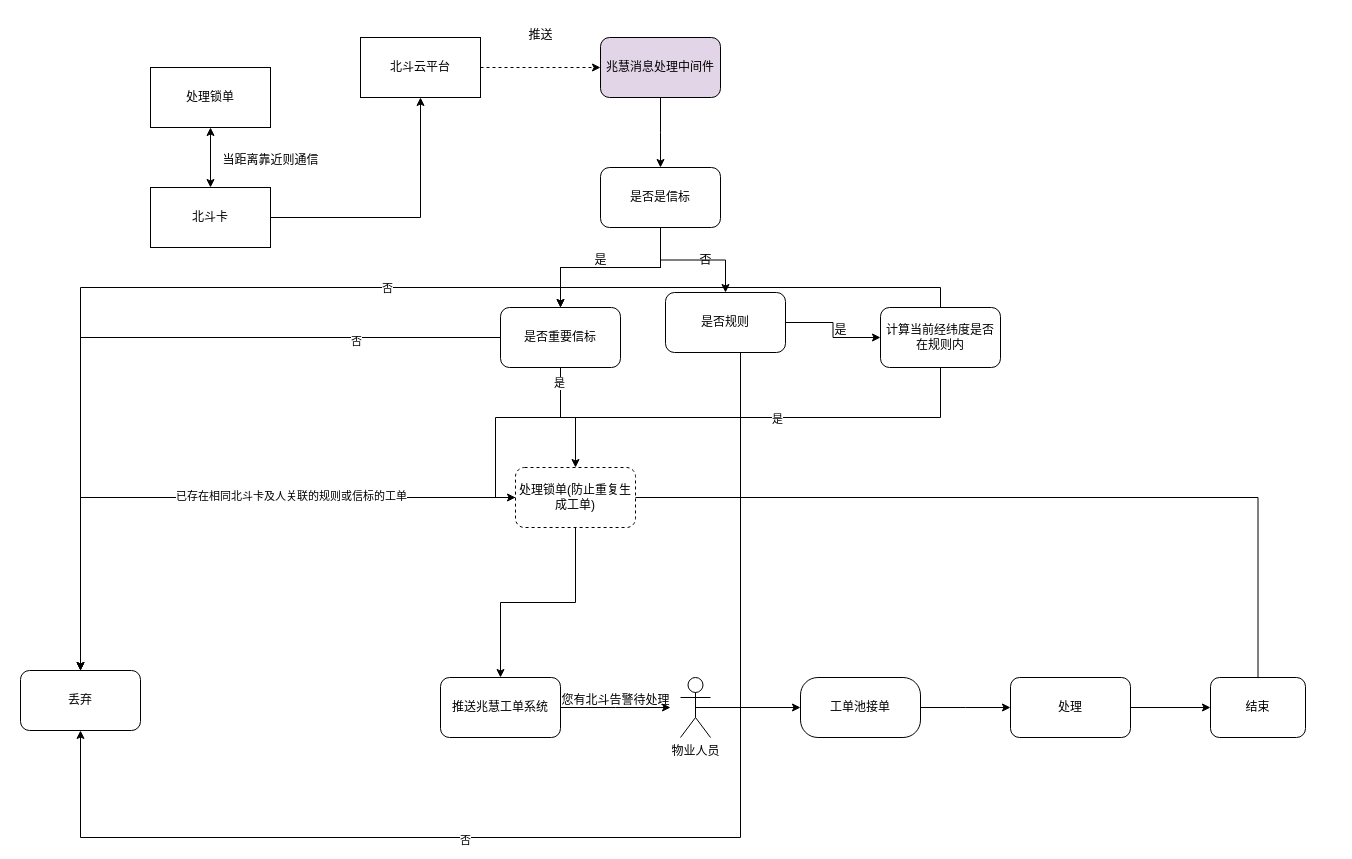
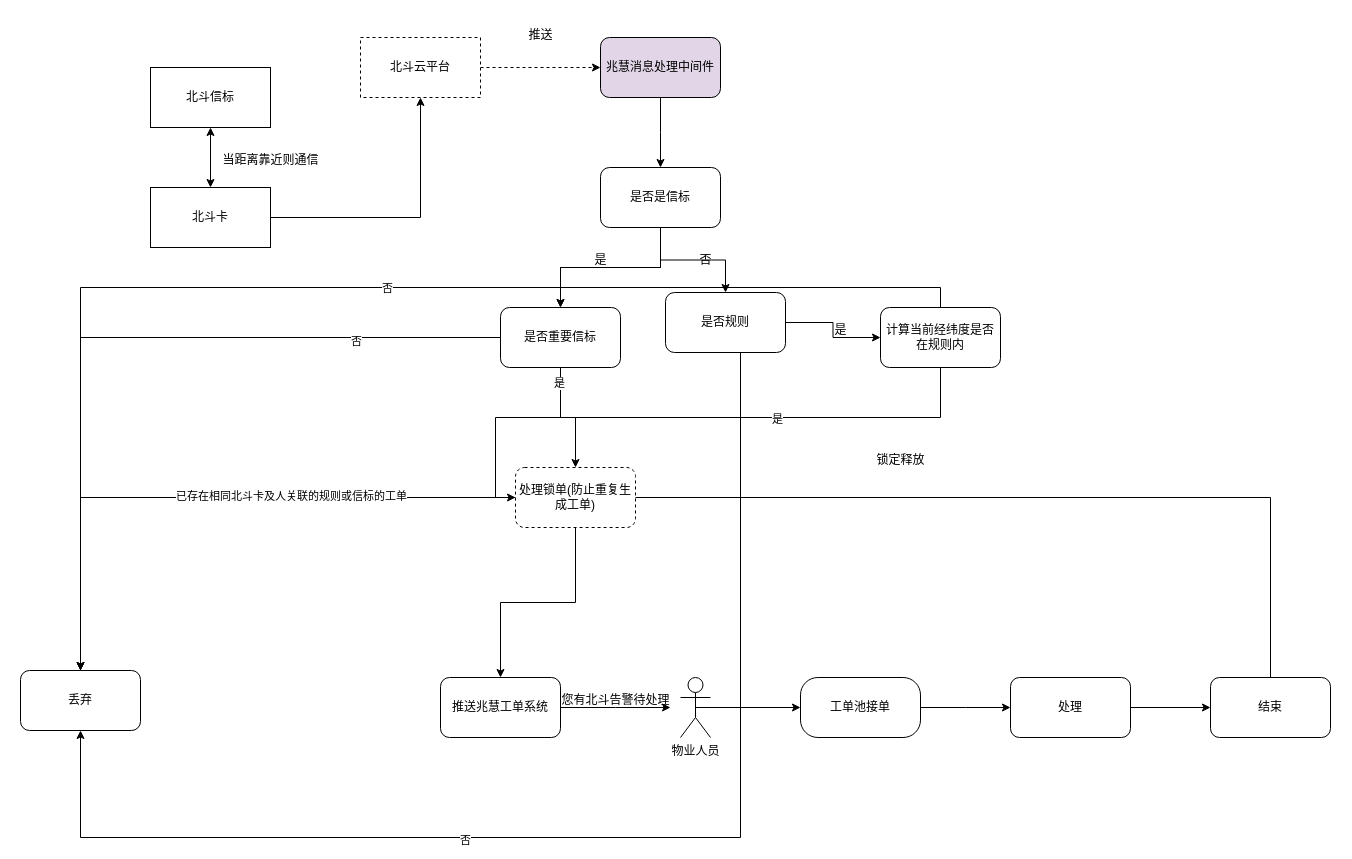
(421, 68) -> (421, 68)
(211, 98) -> (211, 98)
none -> (901, 461)
(1258, 708) -> (1271, 708)
